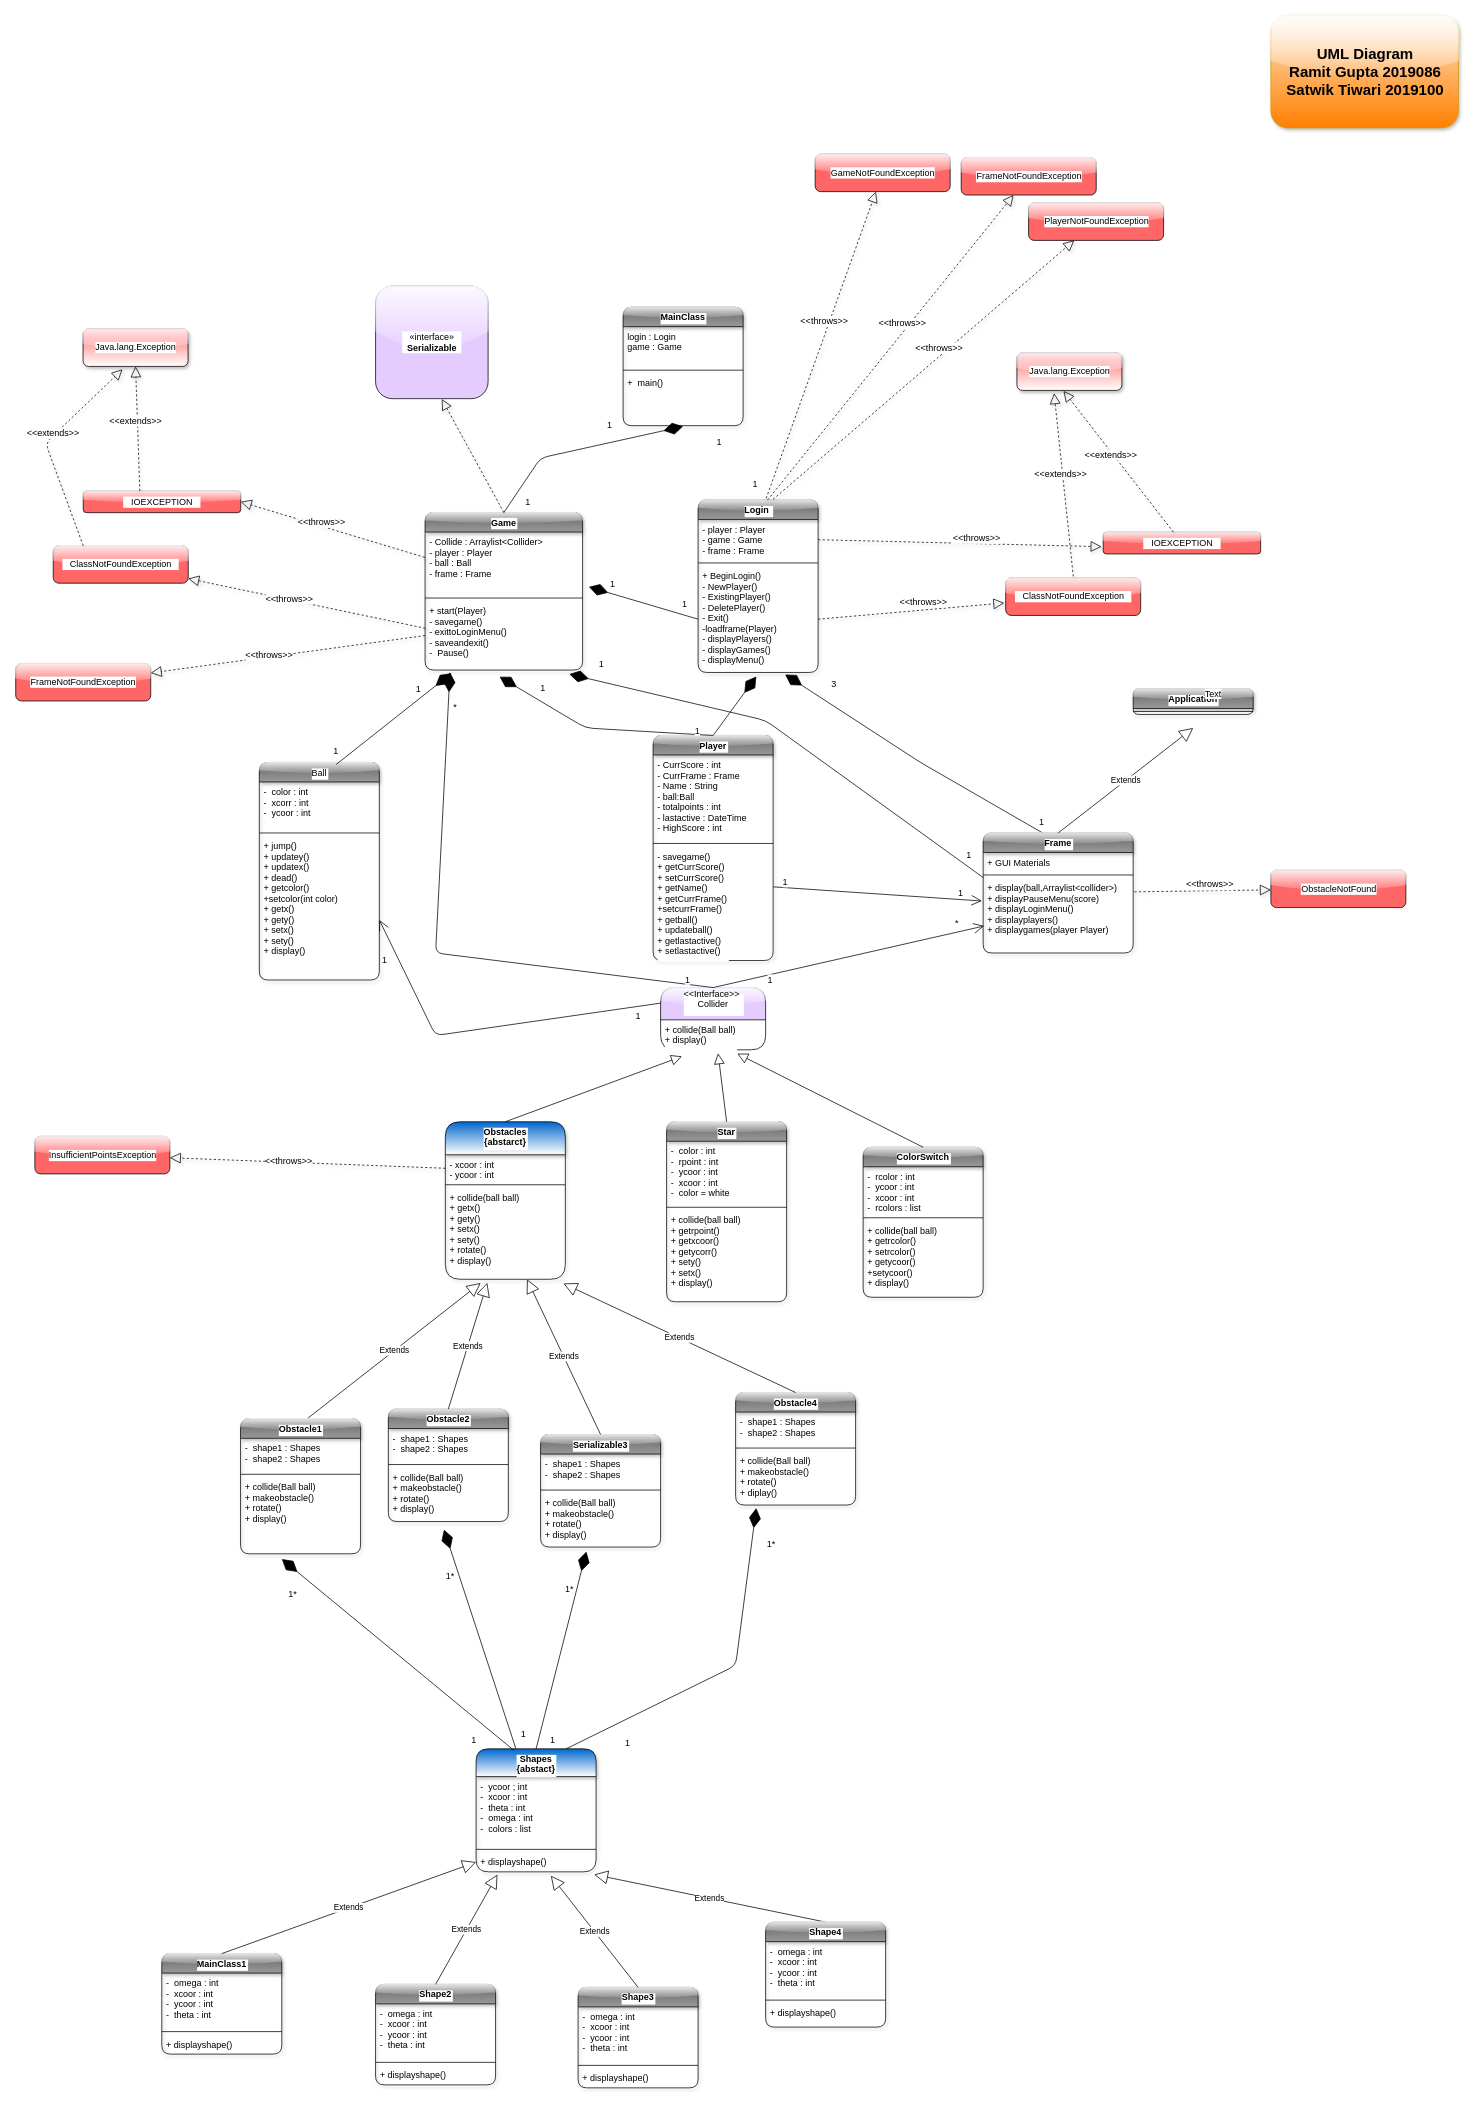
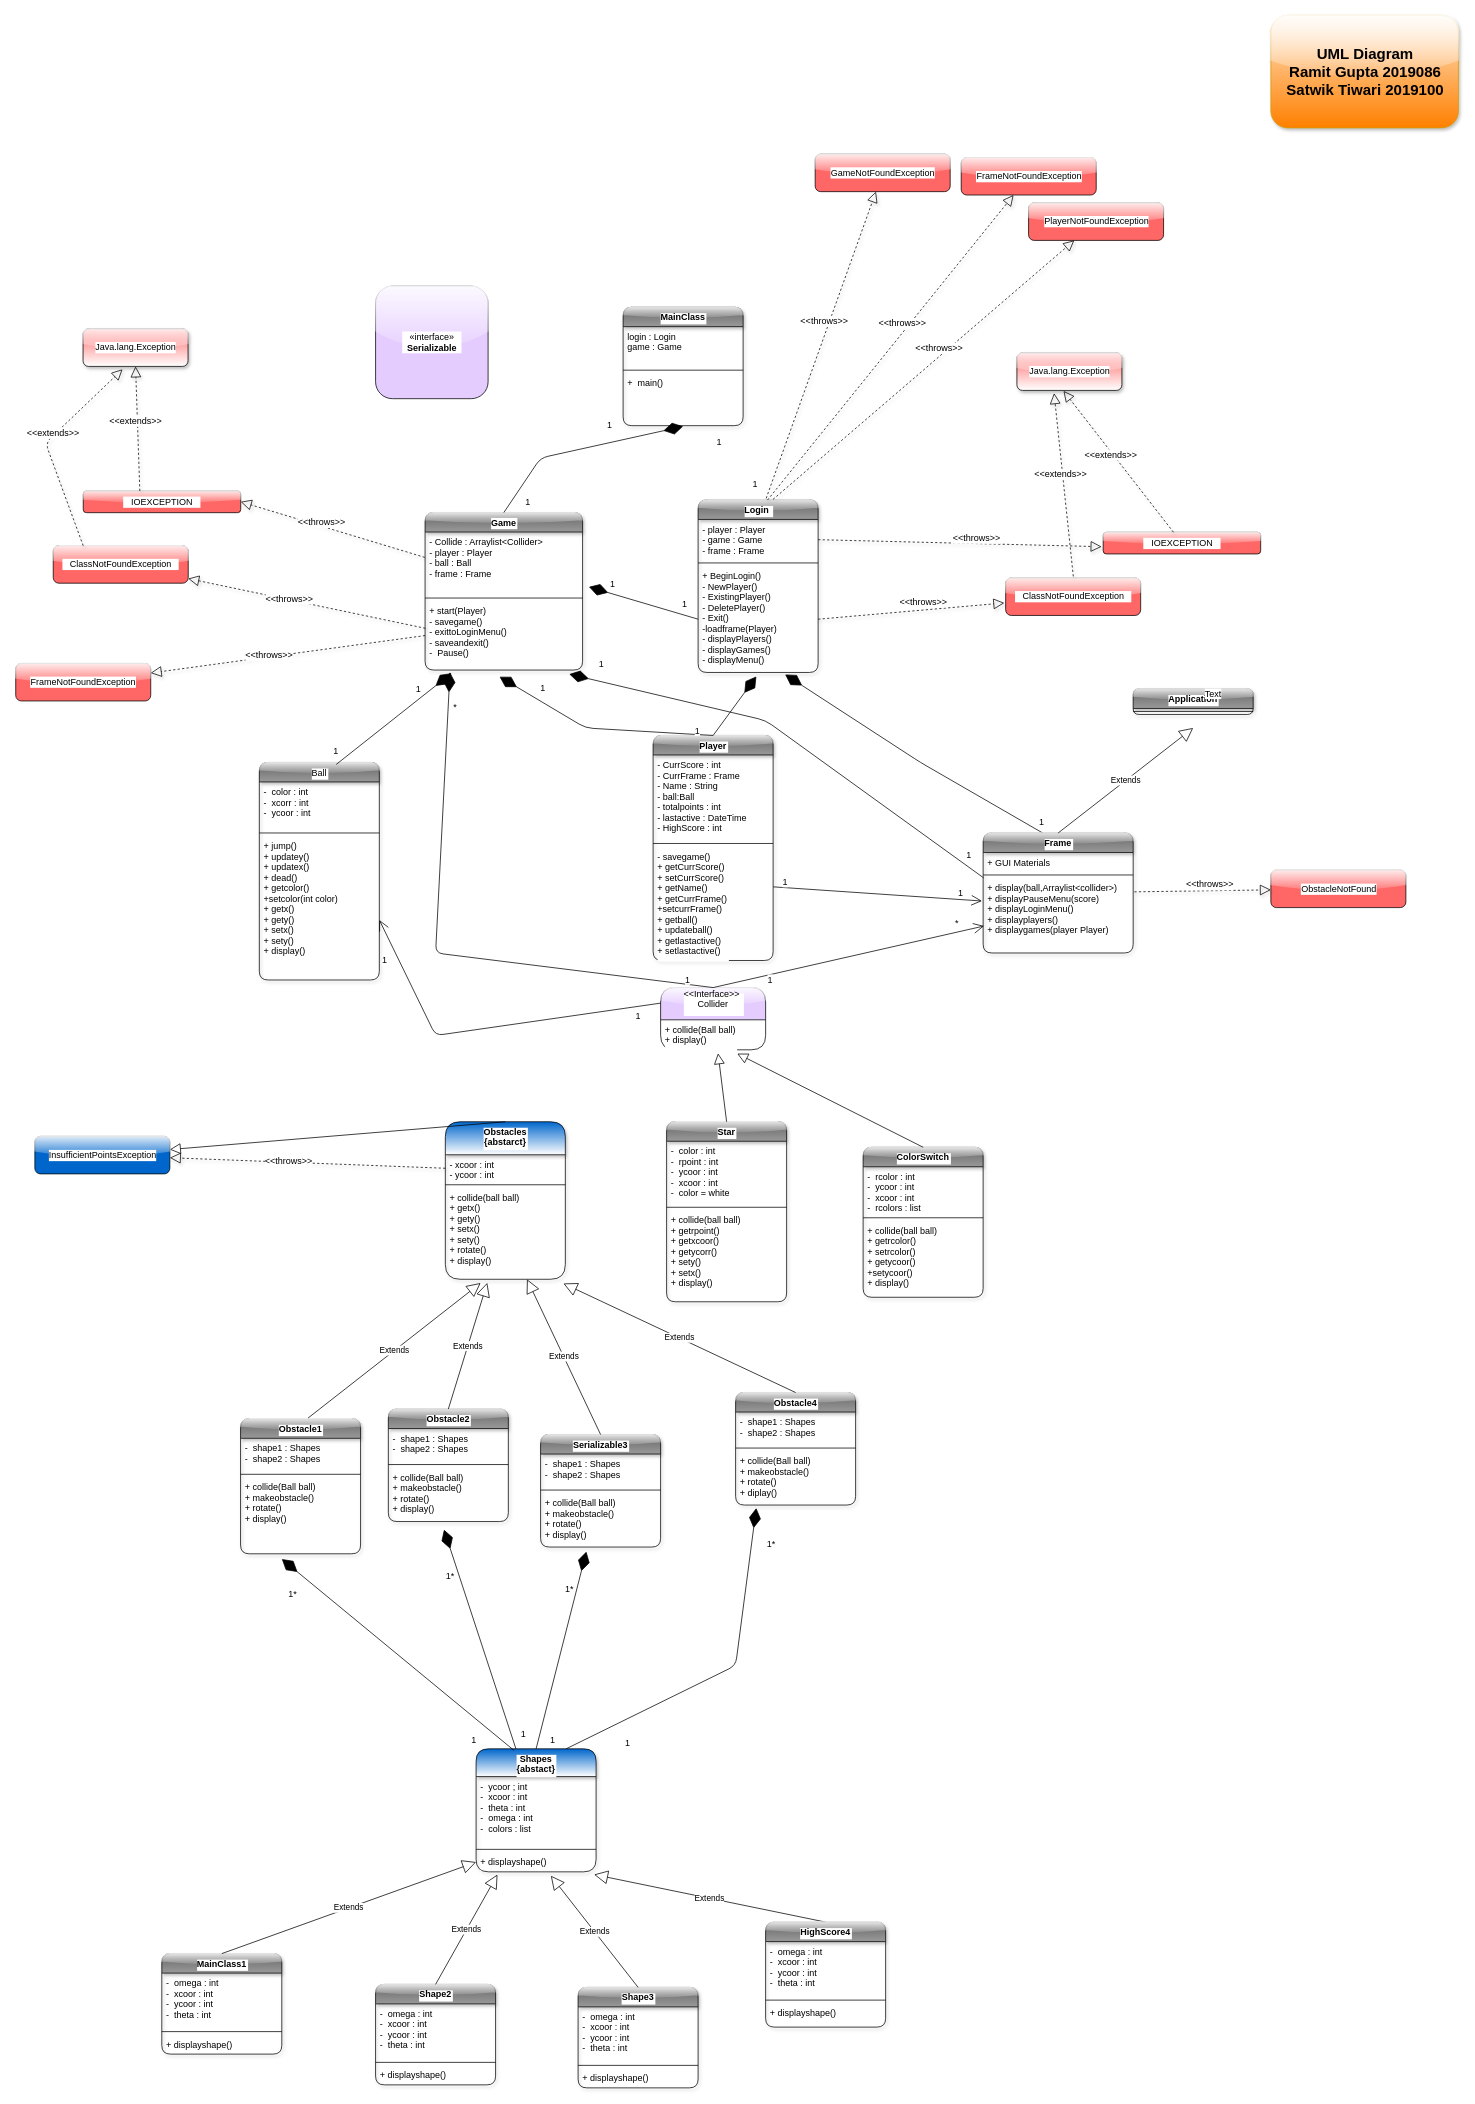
(475, 459) -> none
(837, 684) -> none
(588, 1091) -> (343, 1135)
(102, 1155) -> (102, 1155)
(825, 1932) -> (825, 1932)
